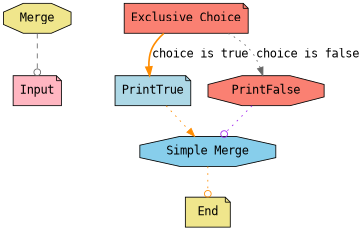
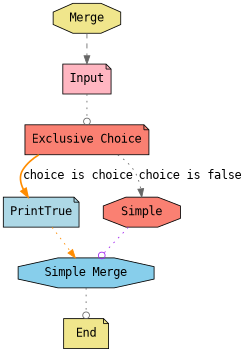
(37, 51) -> (87, 45)
(200, 54) -> (78, 176)
(266, 91) -> (142, 212)
none -> (87, 106)
(208, 179) -> (86, 300)
